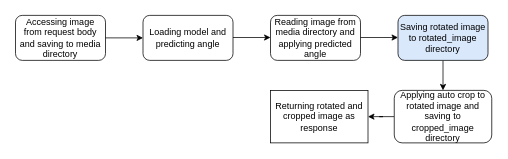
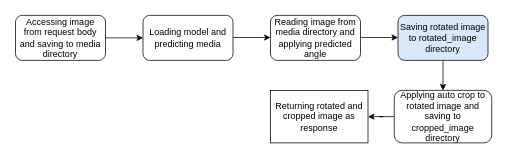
(188, 38) -> (188, 38)
